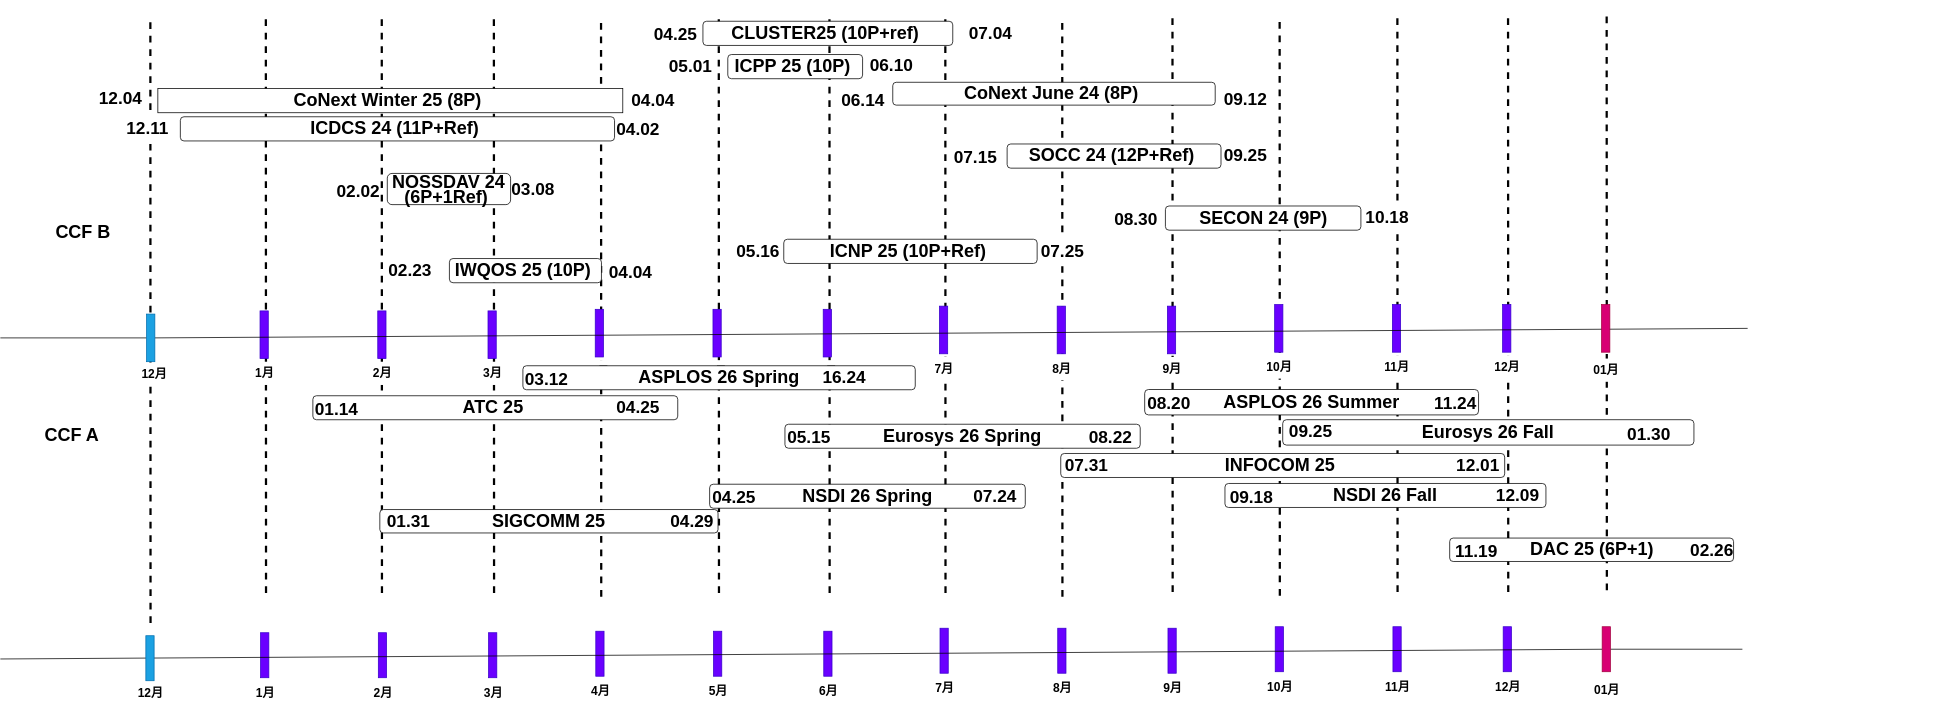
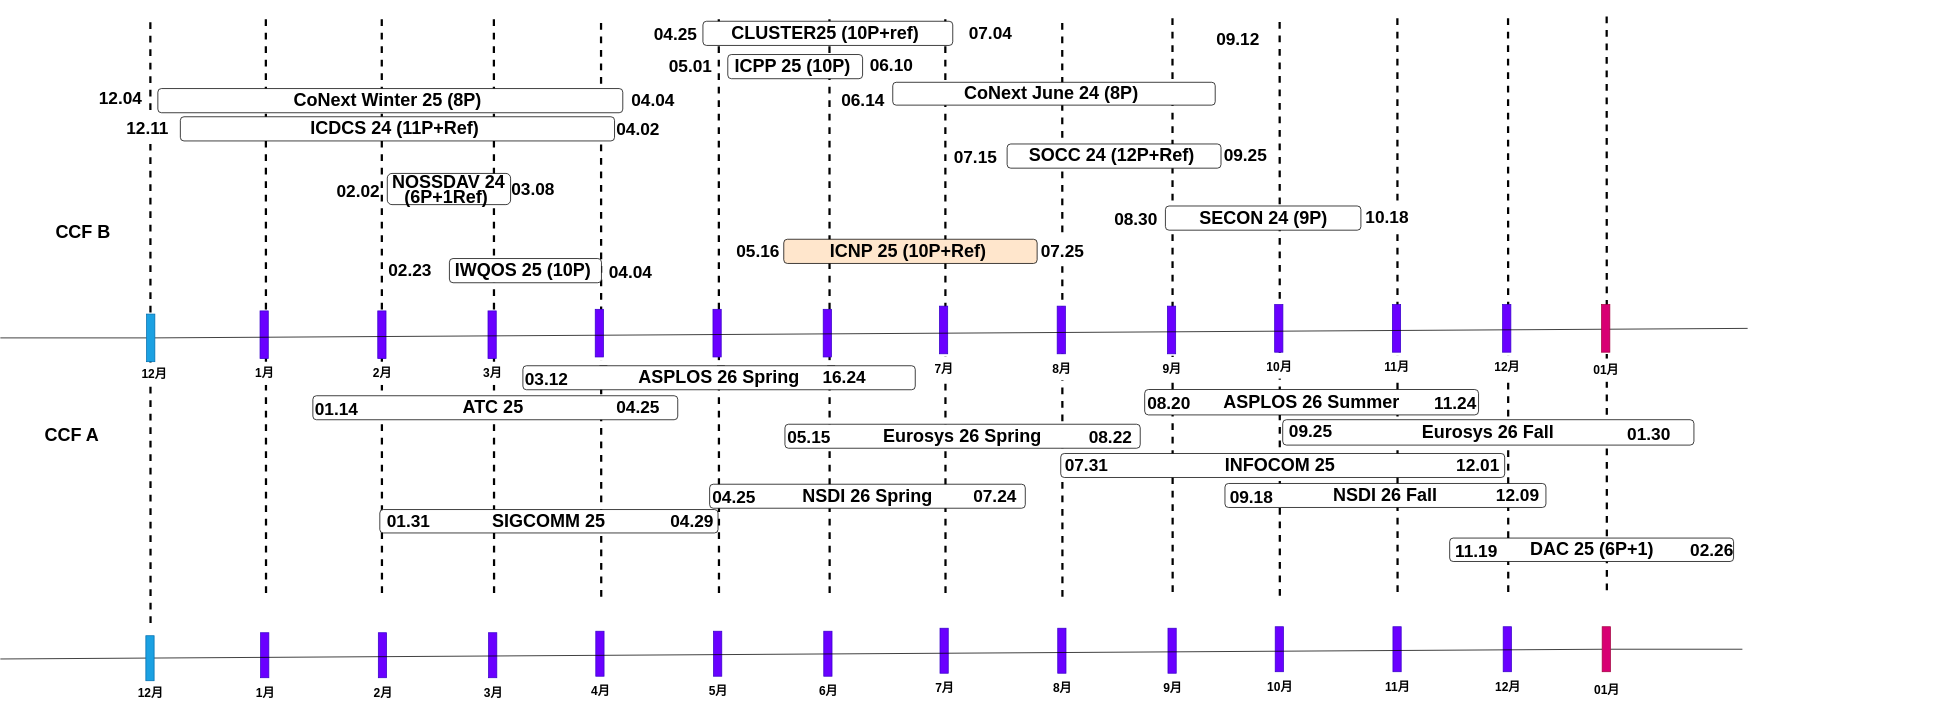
(390, 100) -> (390, 100)
(1245, 100) -> (1238, 40)
(911, 251) -> (911, 251)
